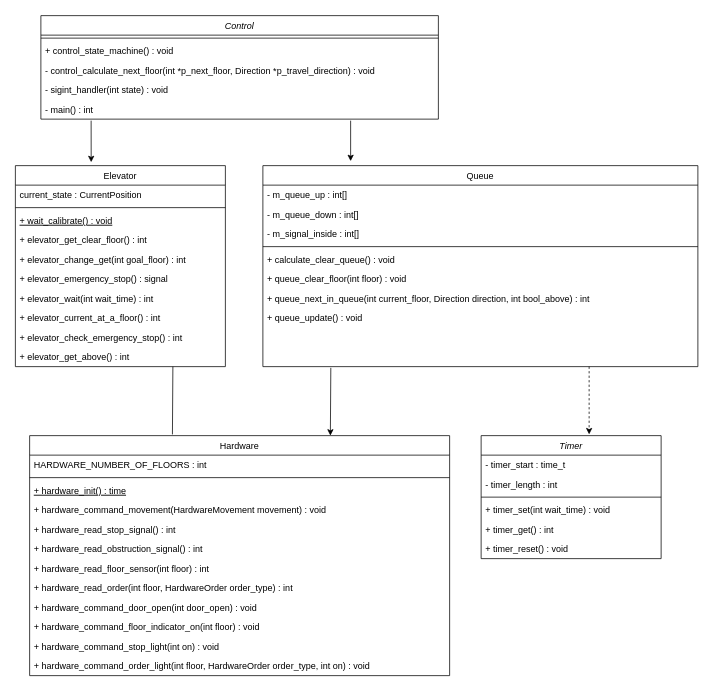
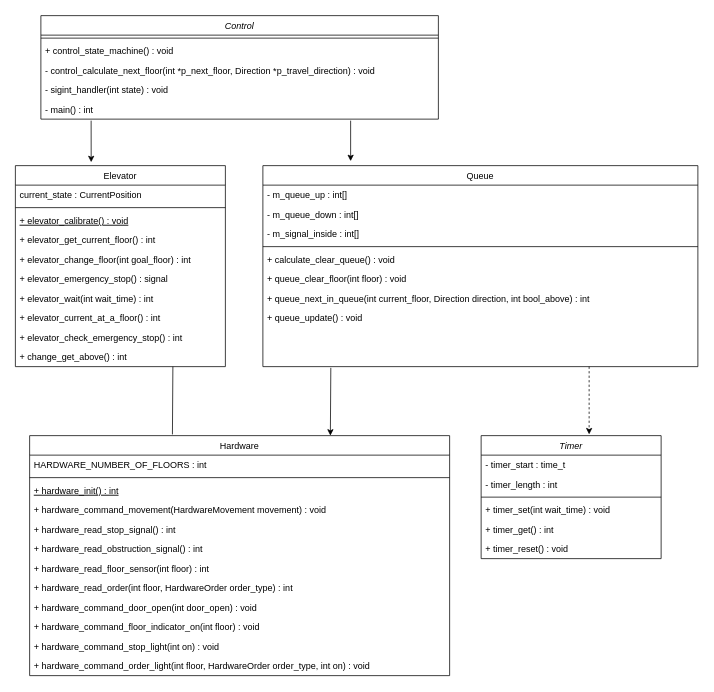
(73, 221) -> (83, 221)
(96, 240) -> (102, 240)
(116, 260) -> (120, 260)
(83, 357) -> (79, 357)
(86, 491) -> (84, 491)
